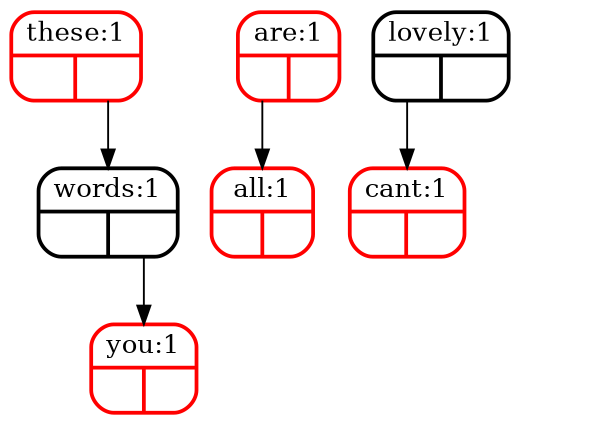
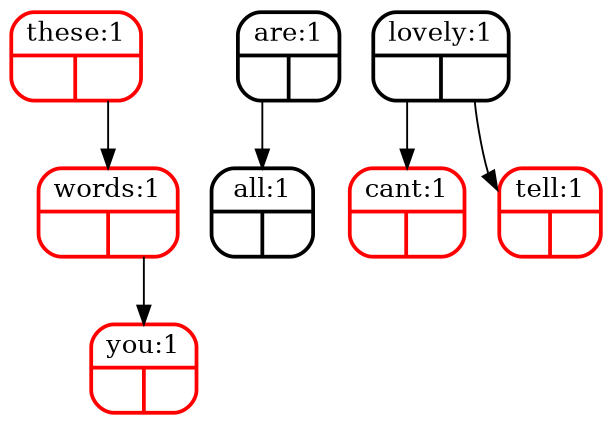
(289, 56) -> (289, 56)
(108, 213) -> (108, 213)
(262, 213) -> (262, 213)
none -> (550, 213)
